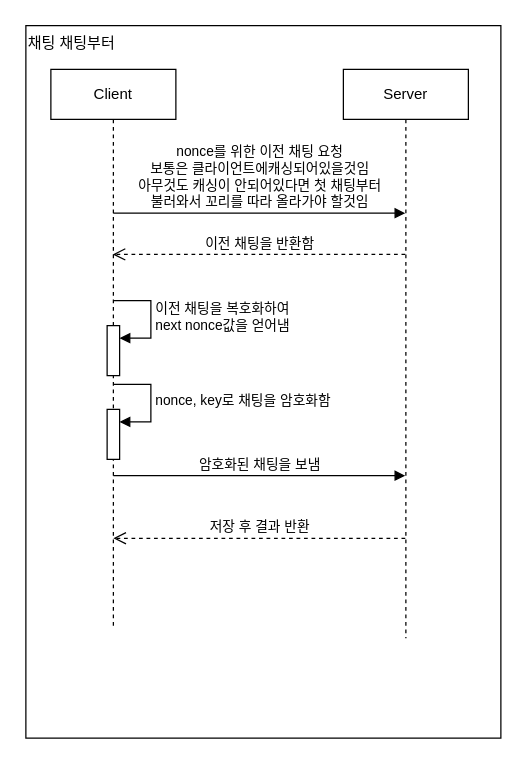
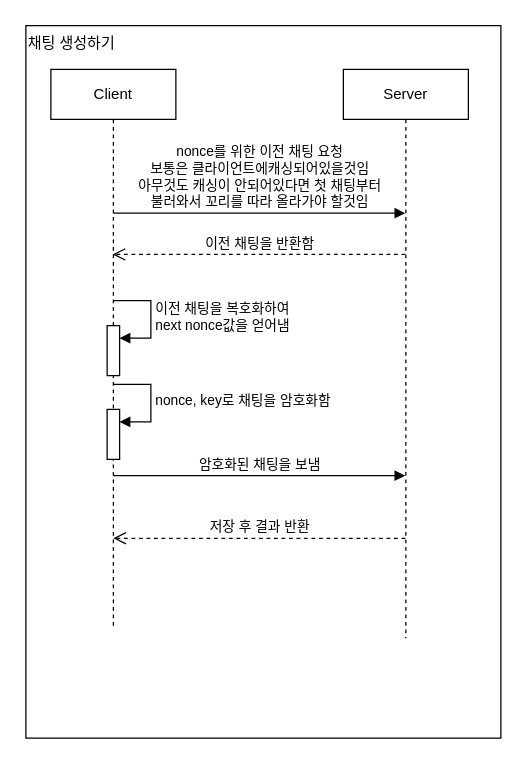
(75, 43) -> (75, 43)
